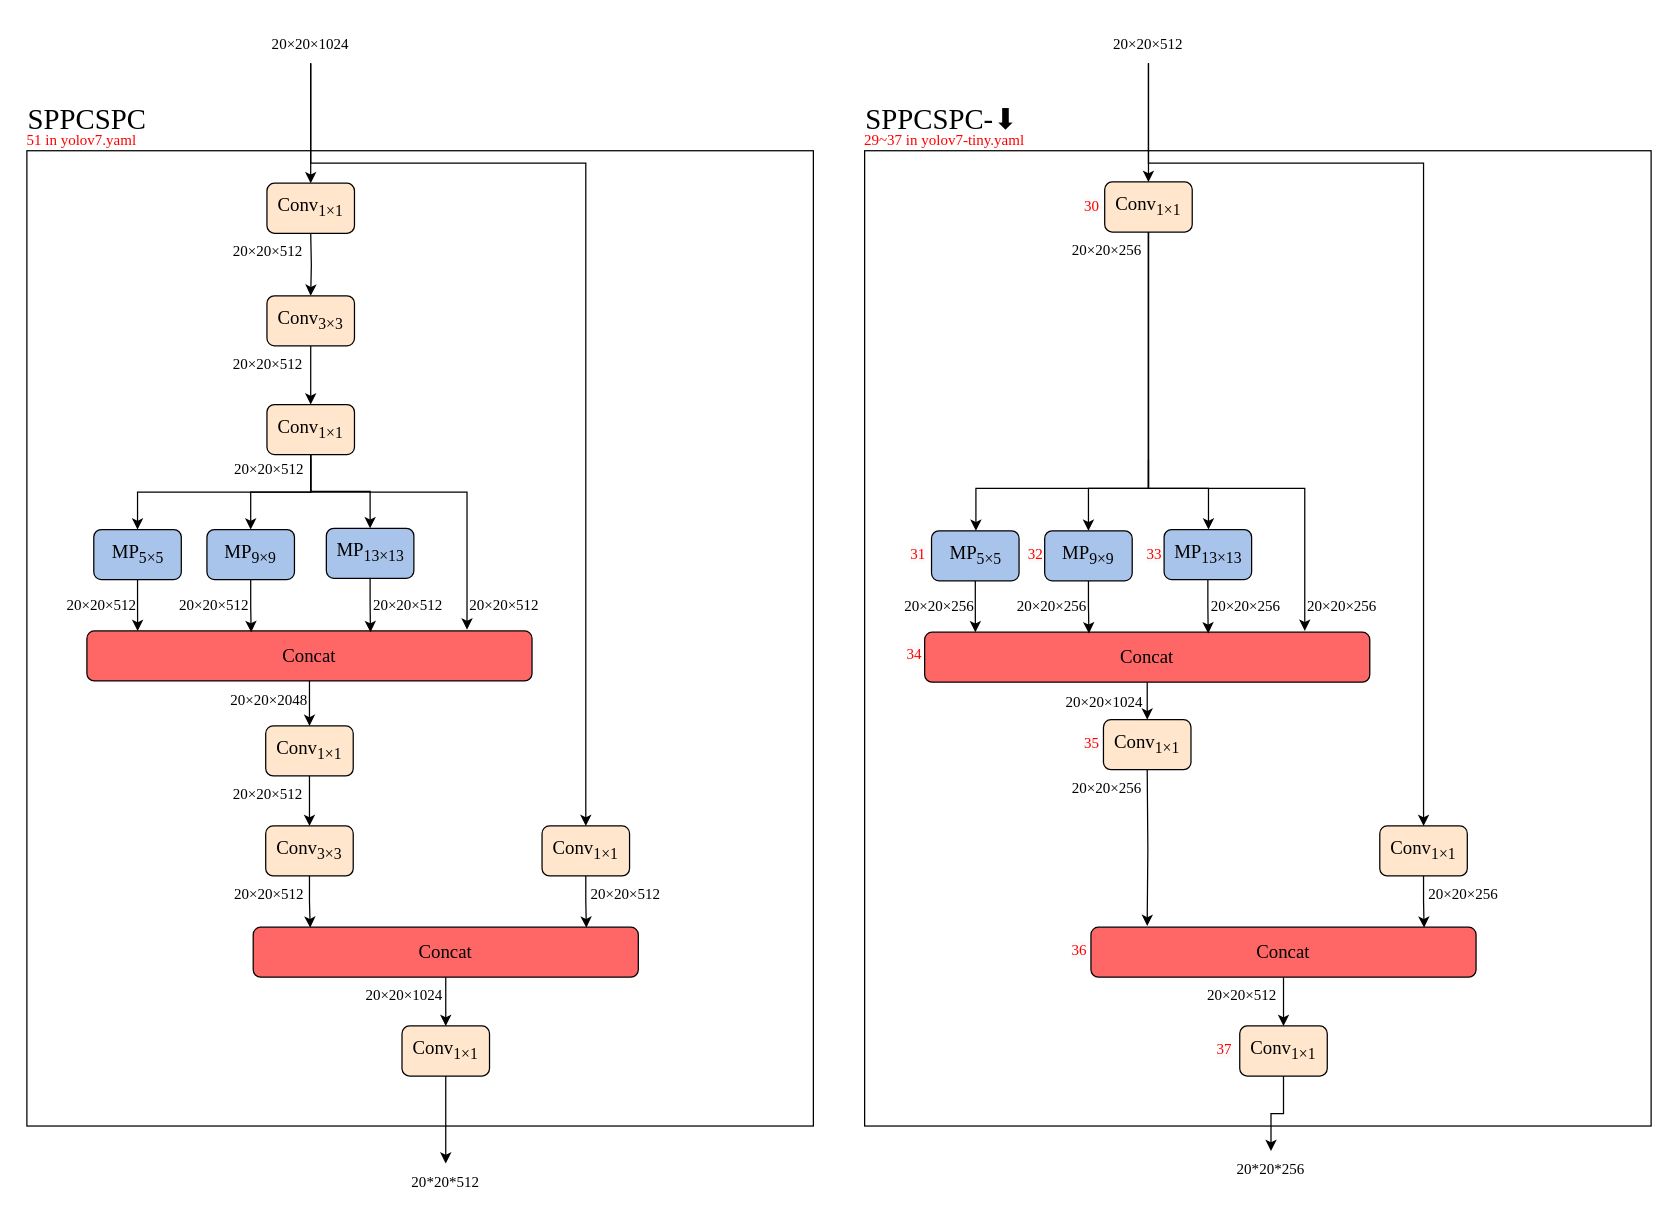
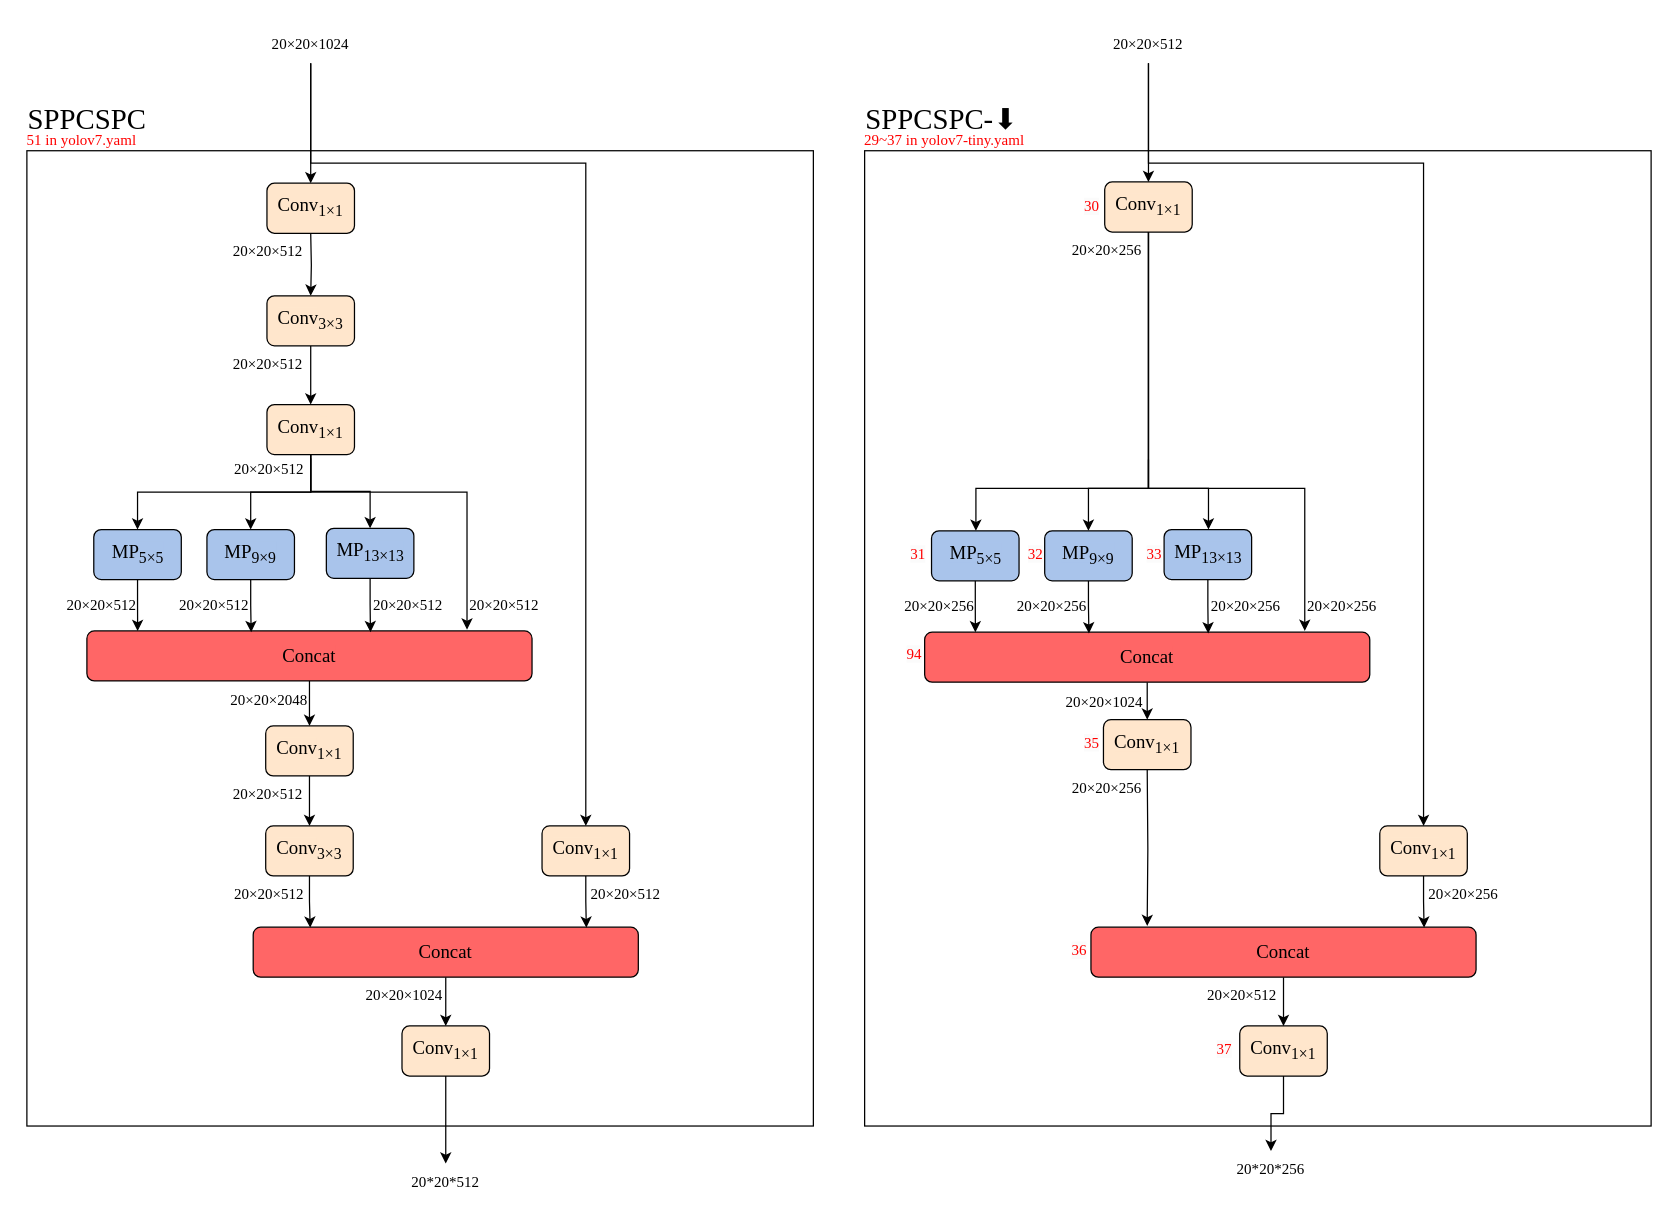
(915, 655) -> (915, 655)
